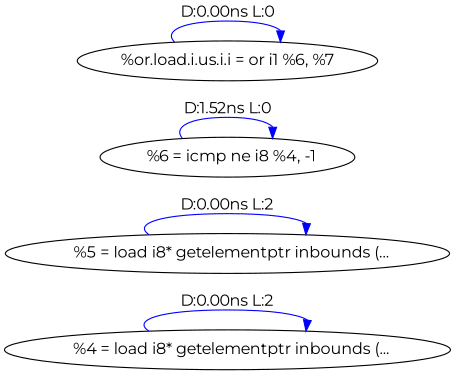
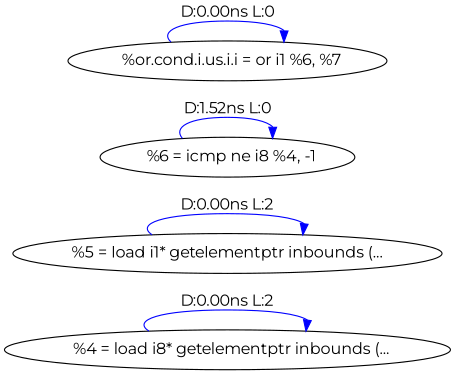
(227, 61) -> (227, 61)
(227, 253) -> (227, 253)
